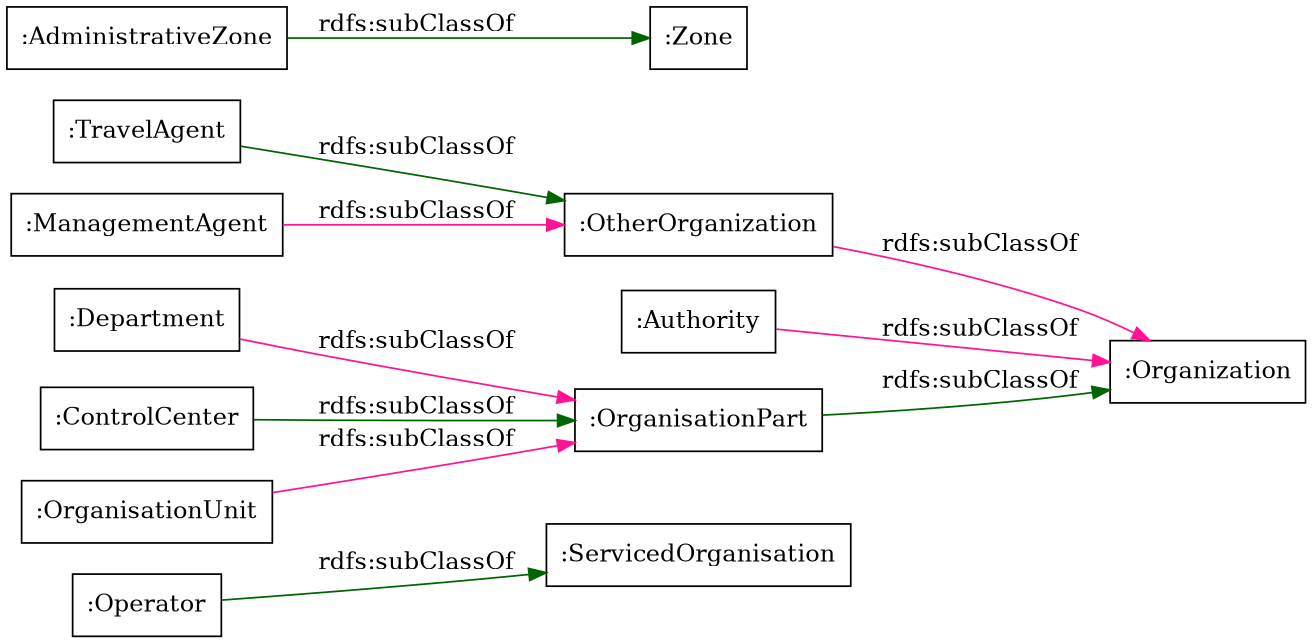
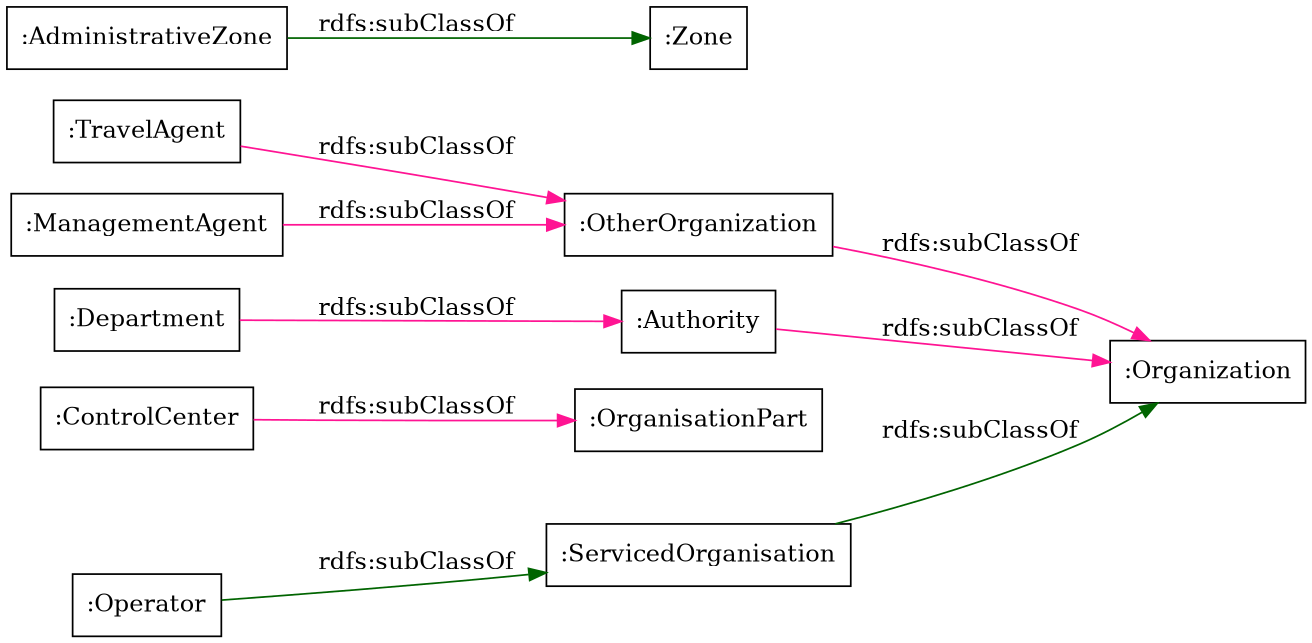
(394, 171) -> (394, 171)
(398, 369) -> (422, 321)
(958, 406) -> (992, 477)
(406, 420) -> (406, 420)
(147, 512) -> none
